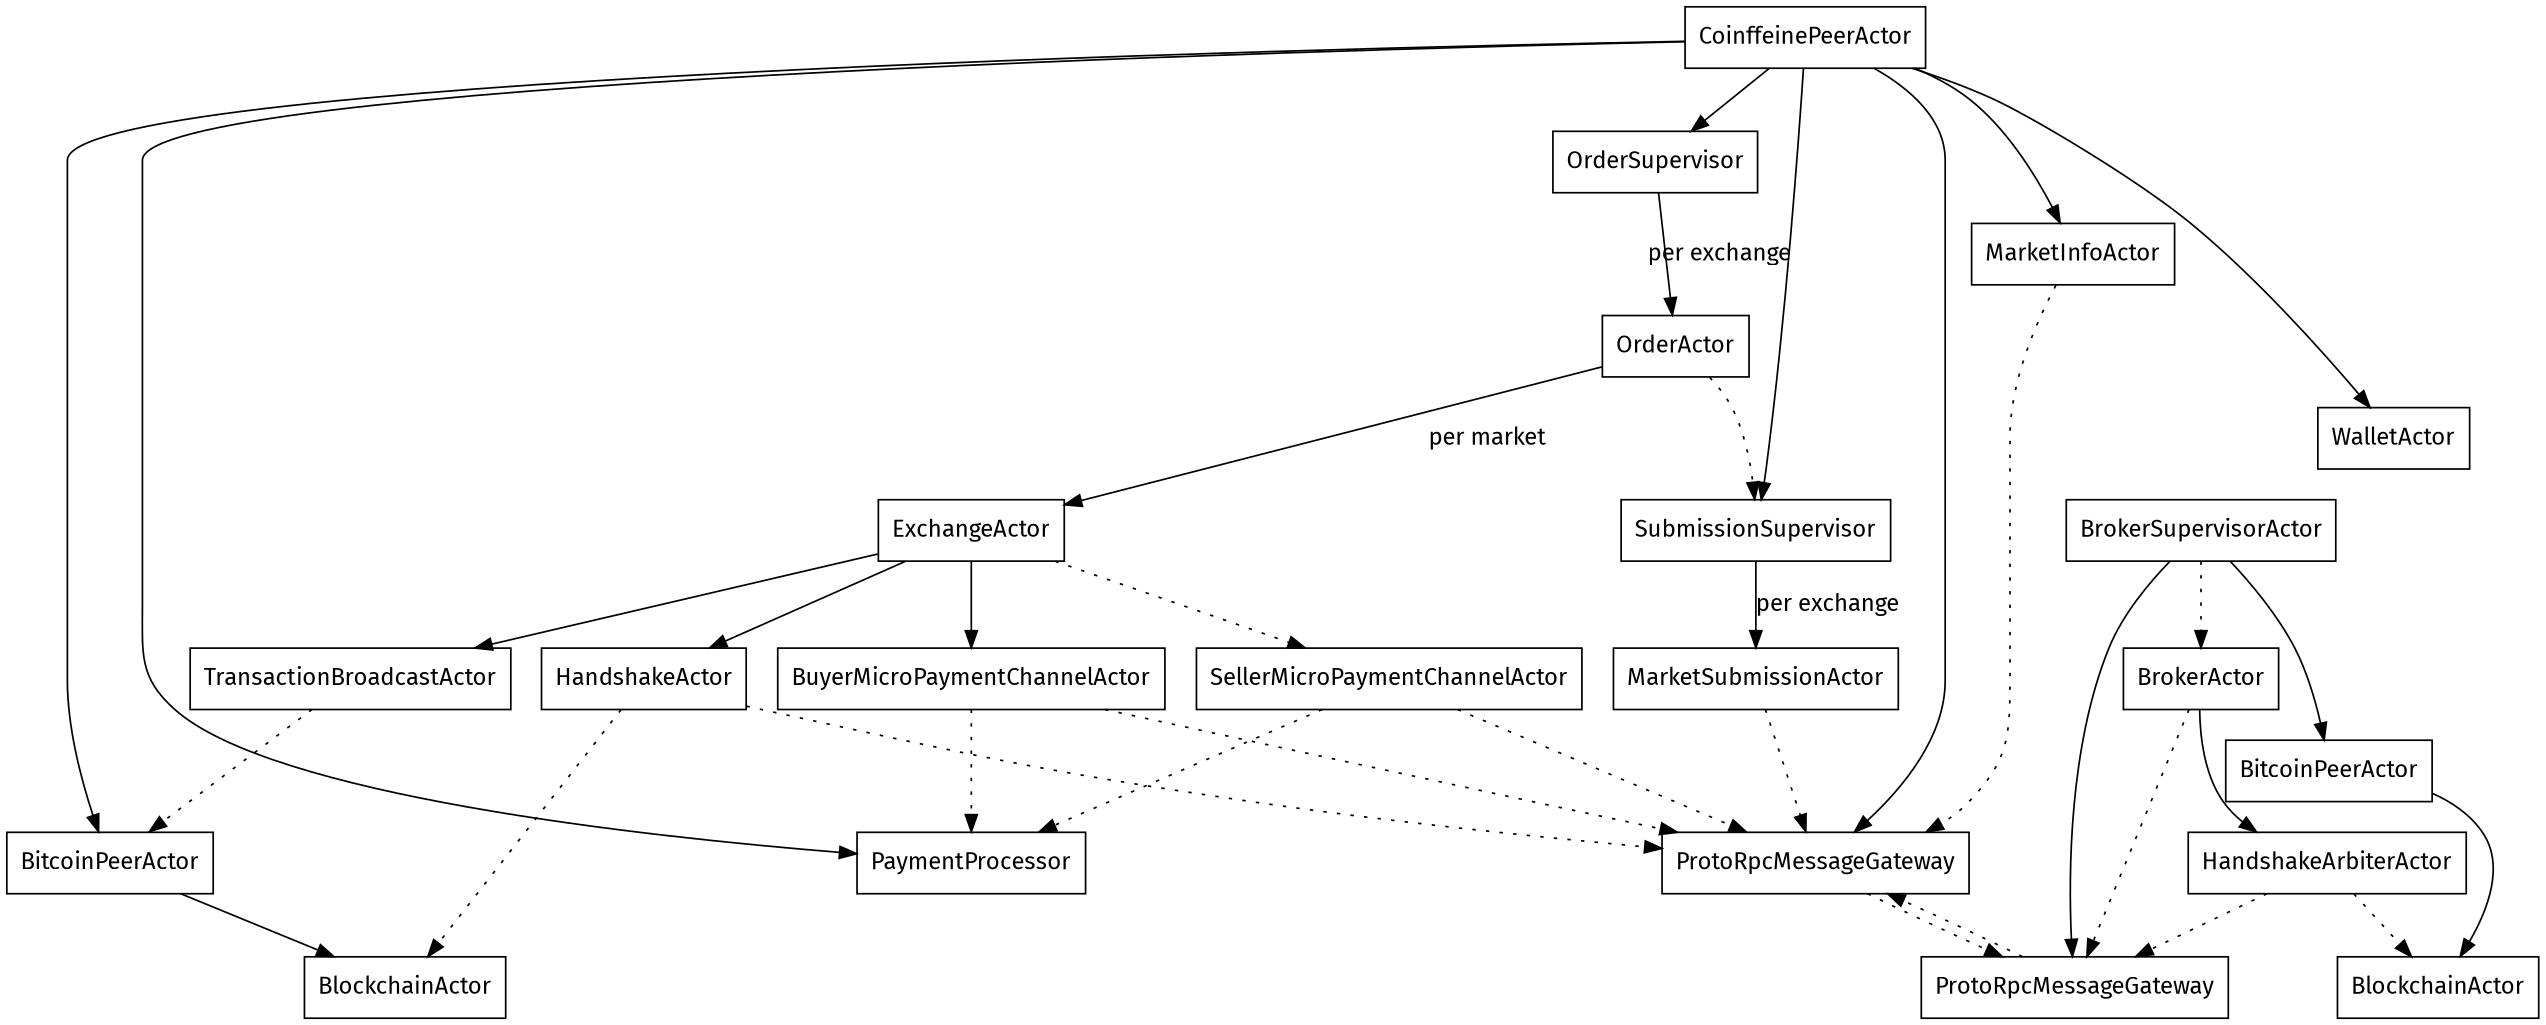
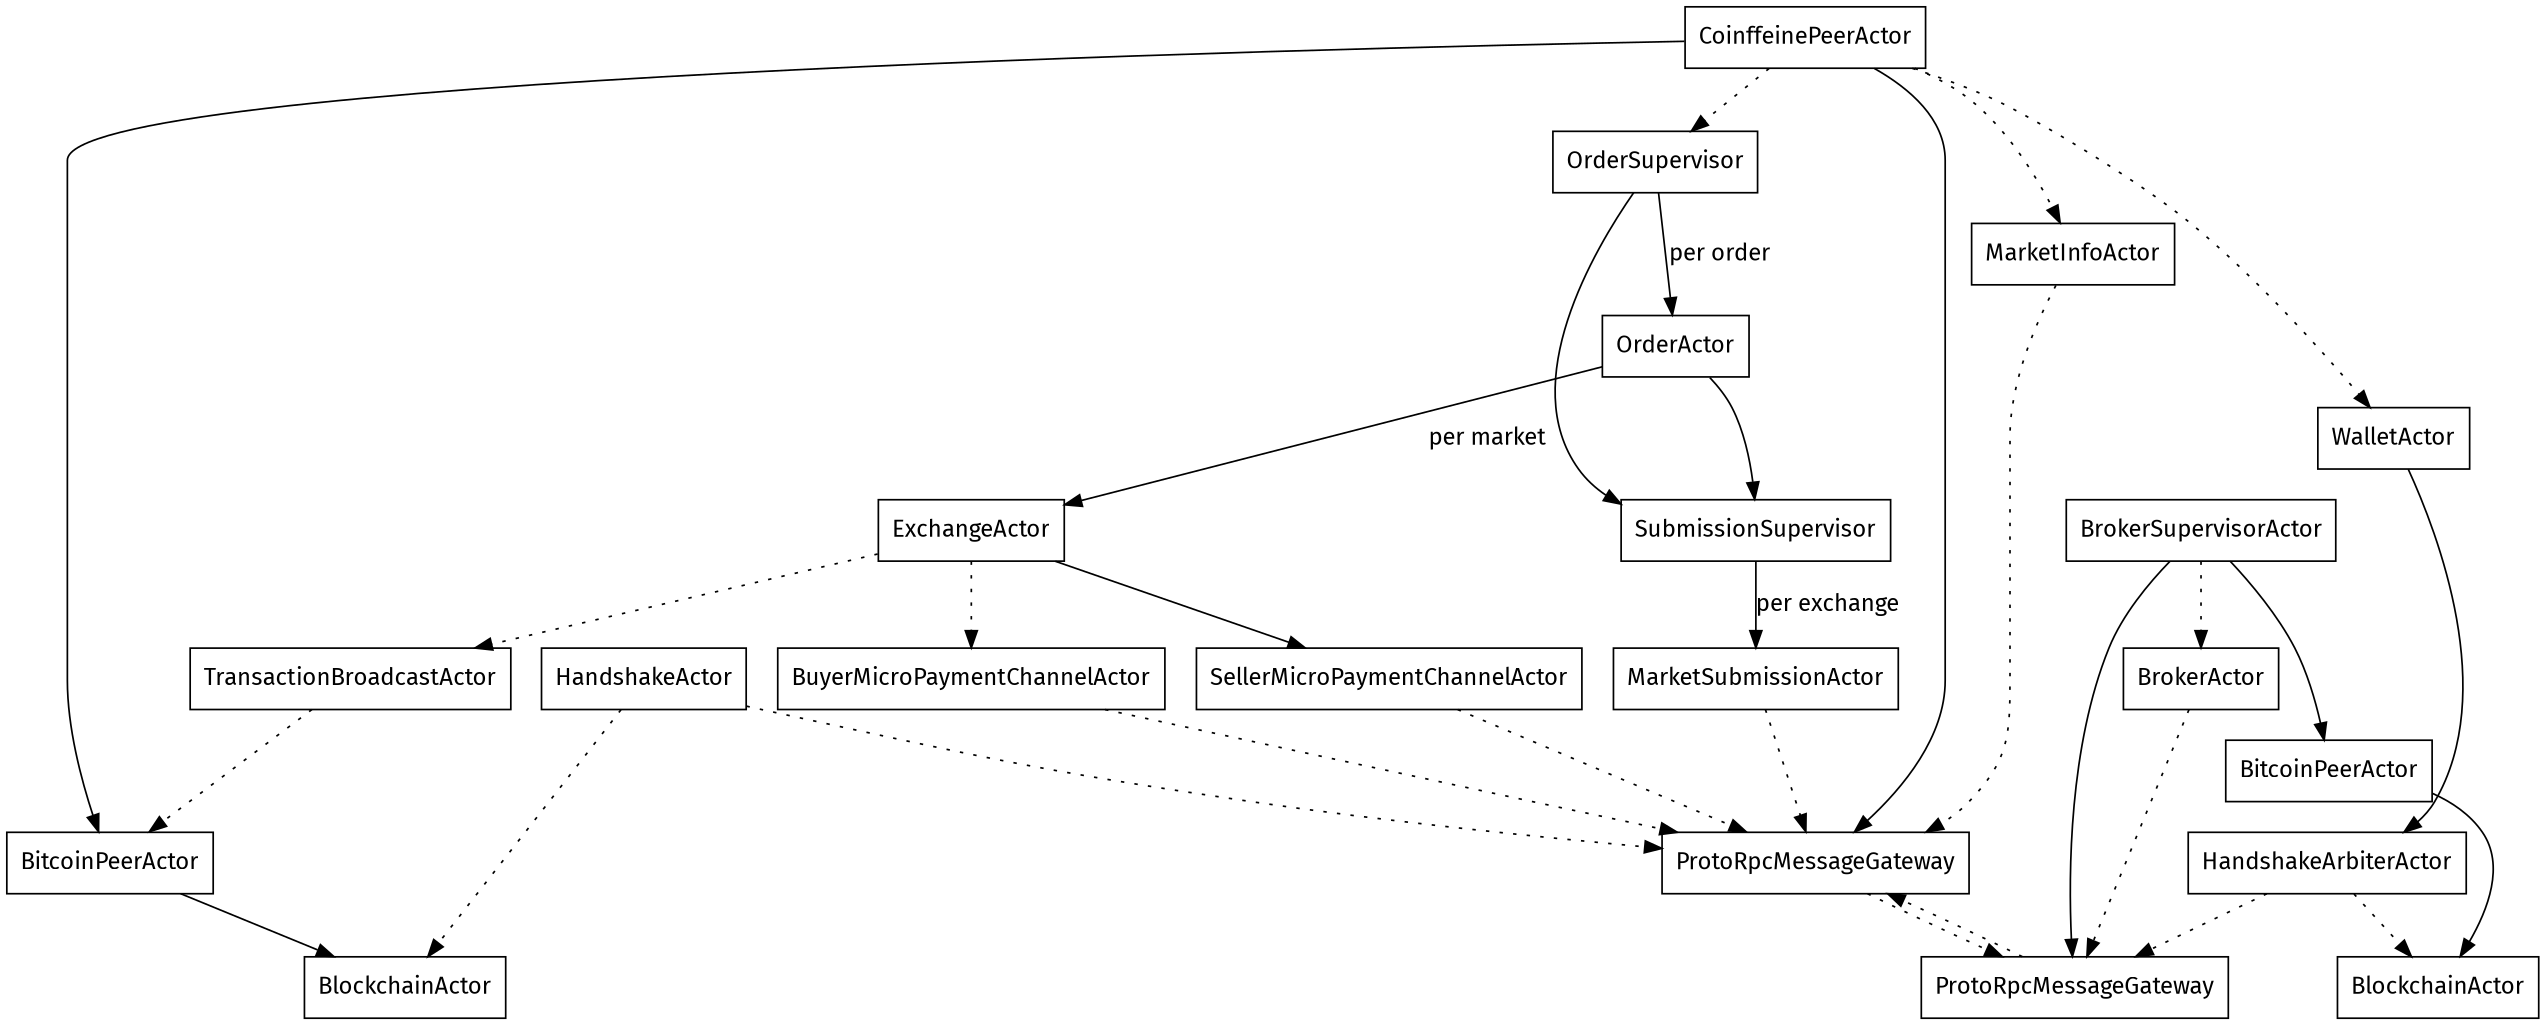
(1737, 95) -> (1737, 95)
(1996, 125) -> (1996, 125)
(2159, 199) -> (2159, 199)
(1720, 254) -> (1720, 254)
(1787, 276) -> (1562, 344)
(1740, 426) -> (1740, 426)
(971, 596) -> (971, 596)
(685, 599) -> (685, 599)
(815, 601) -> none
(1172, 602) -> (1172, 602)
(2209, 771) -> (2460, 647)
(971, 863) -> none
